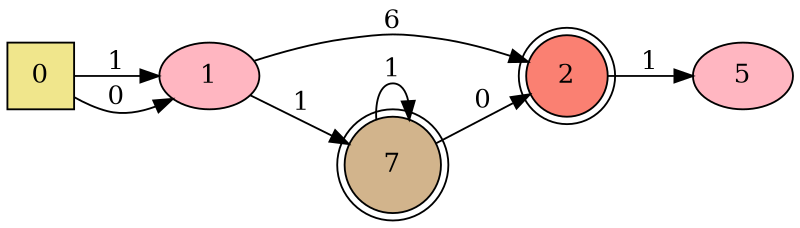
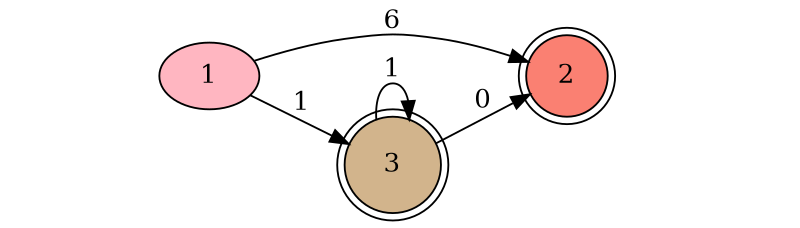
(41, 76) -> none
(743, 76) -> none
(393, 165) -> (393, 165)
